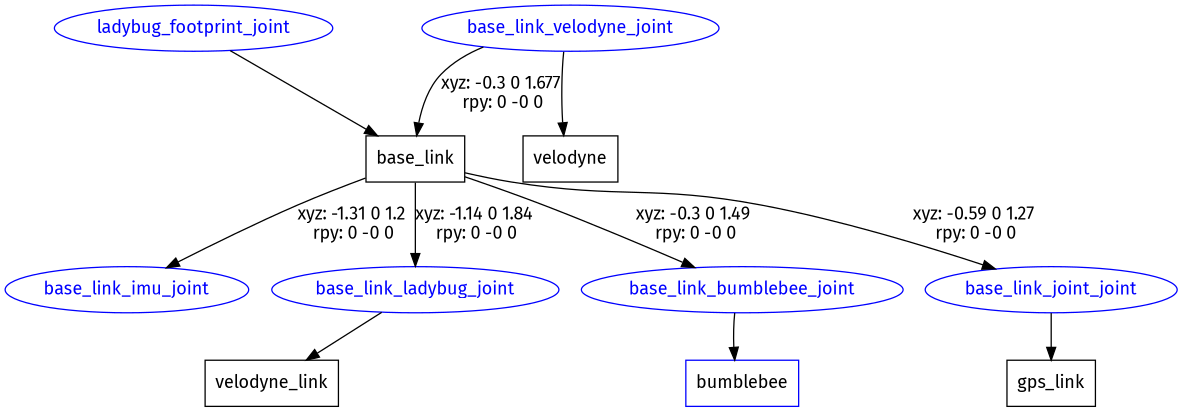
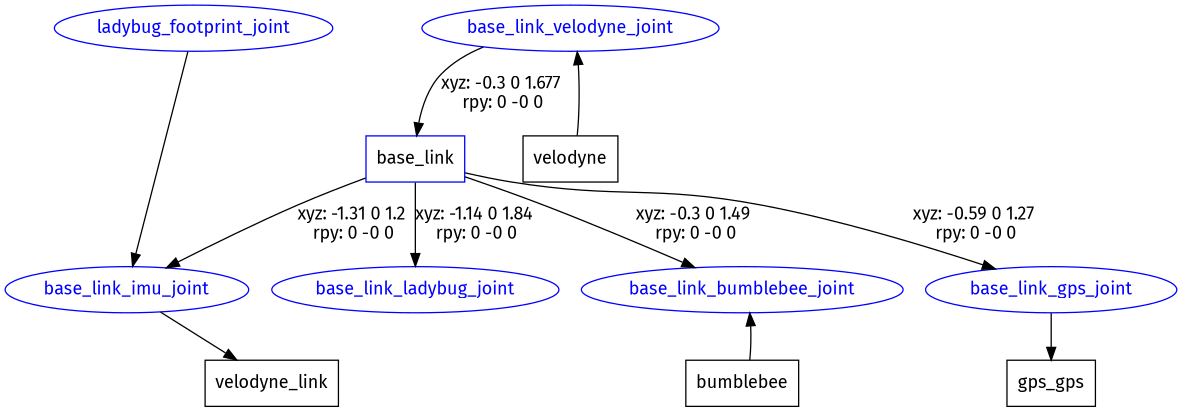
(562, 87) -> (579, 100)
(298, 90) -> (162, 153)
(415, 159) -> (415, 159)
(1051, 290) -> (1051, 290)
(734, 330) -> (751, 343)
(350, 333) -> (193, 333)
(742, 383) -> (742, 383)
(1051, 383) -> (1051, 383)
